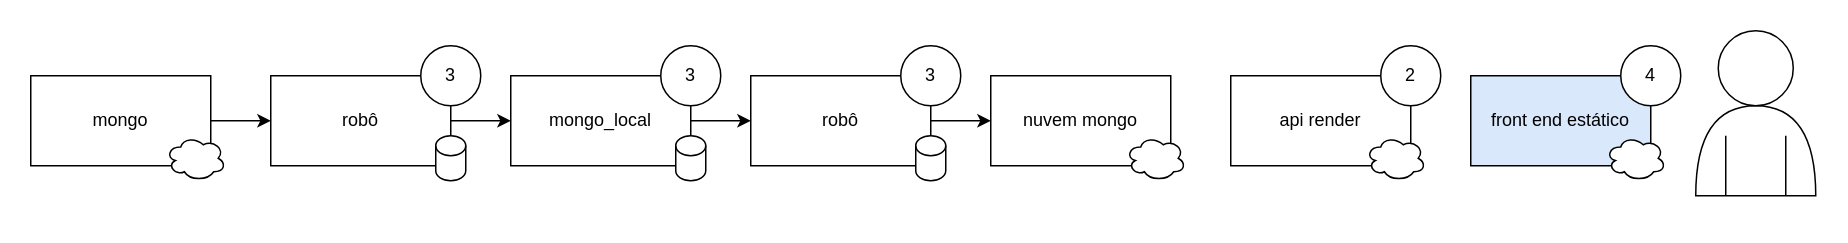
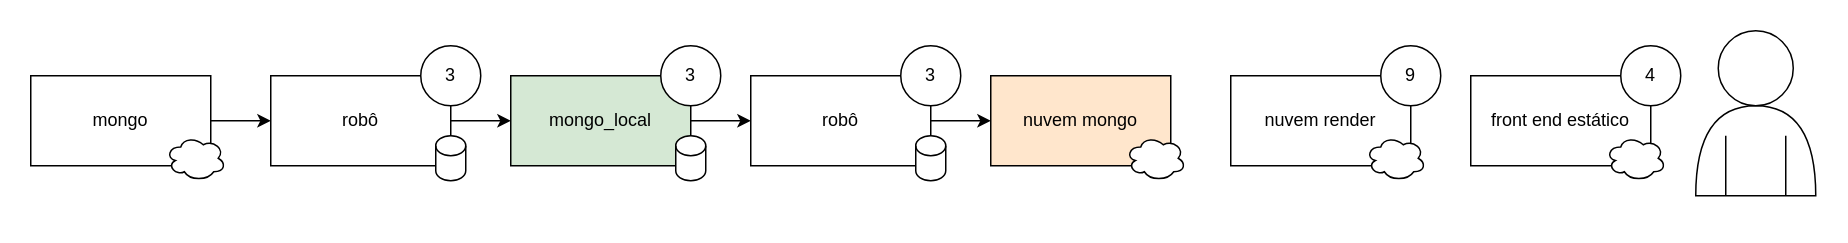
(1411, 76) -> (1411, 76)
(601, 121) -> (601, 121)
(1081, 121) -> (1081, 121)
(1321, 121) -> (1321, 121)
(1561, 121) -> (1561, 121)
